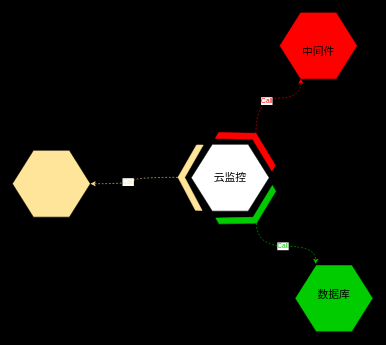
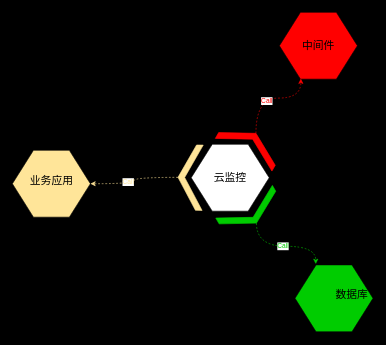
(318, 52) -> (318, 46)
none -> (51, 181)
(334, 295) -> (352, 295)
